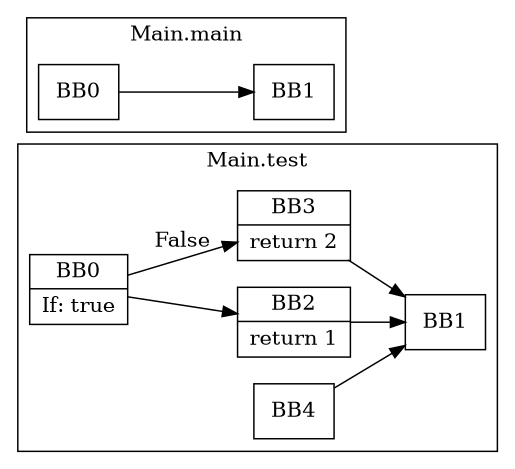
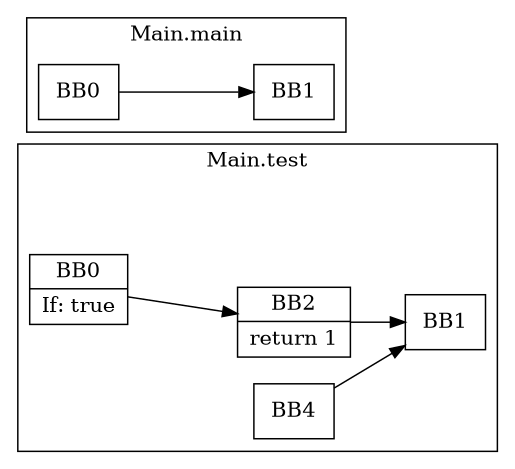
(294, 226) -> none
